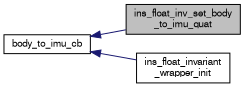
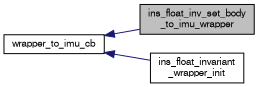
(183, 19) -> (197, 19)
(47, 44) -> (54, 44)
